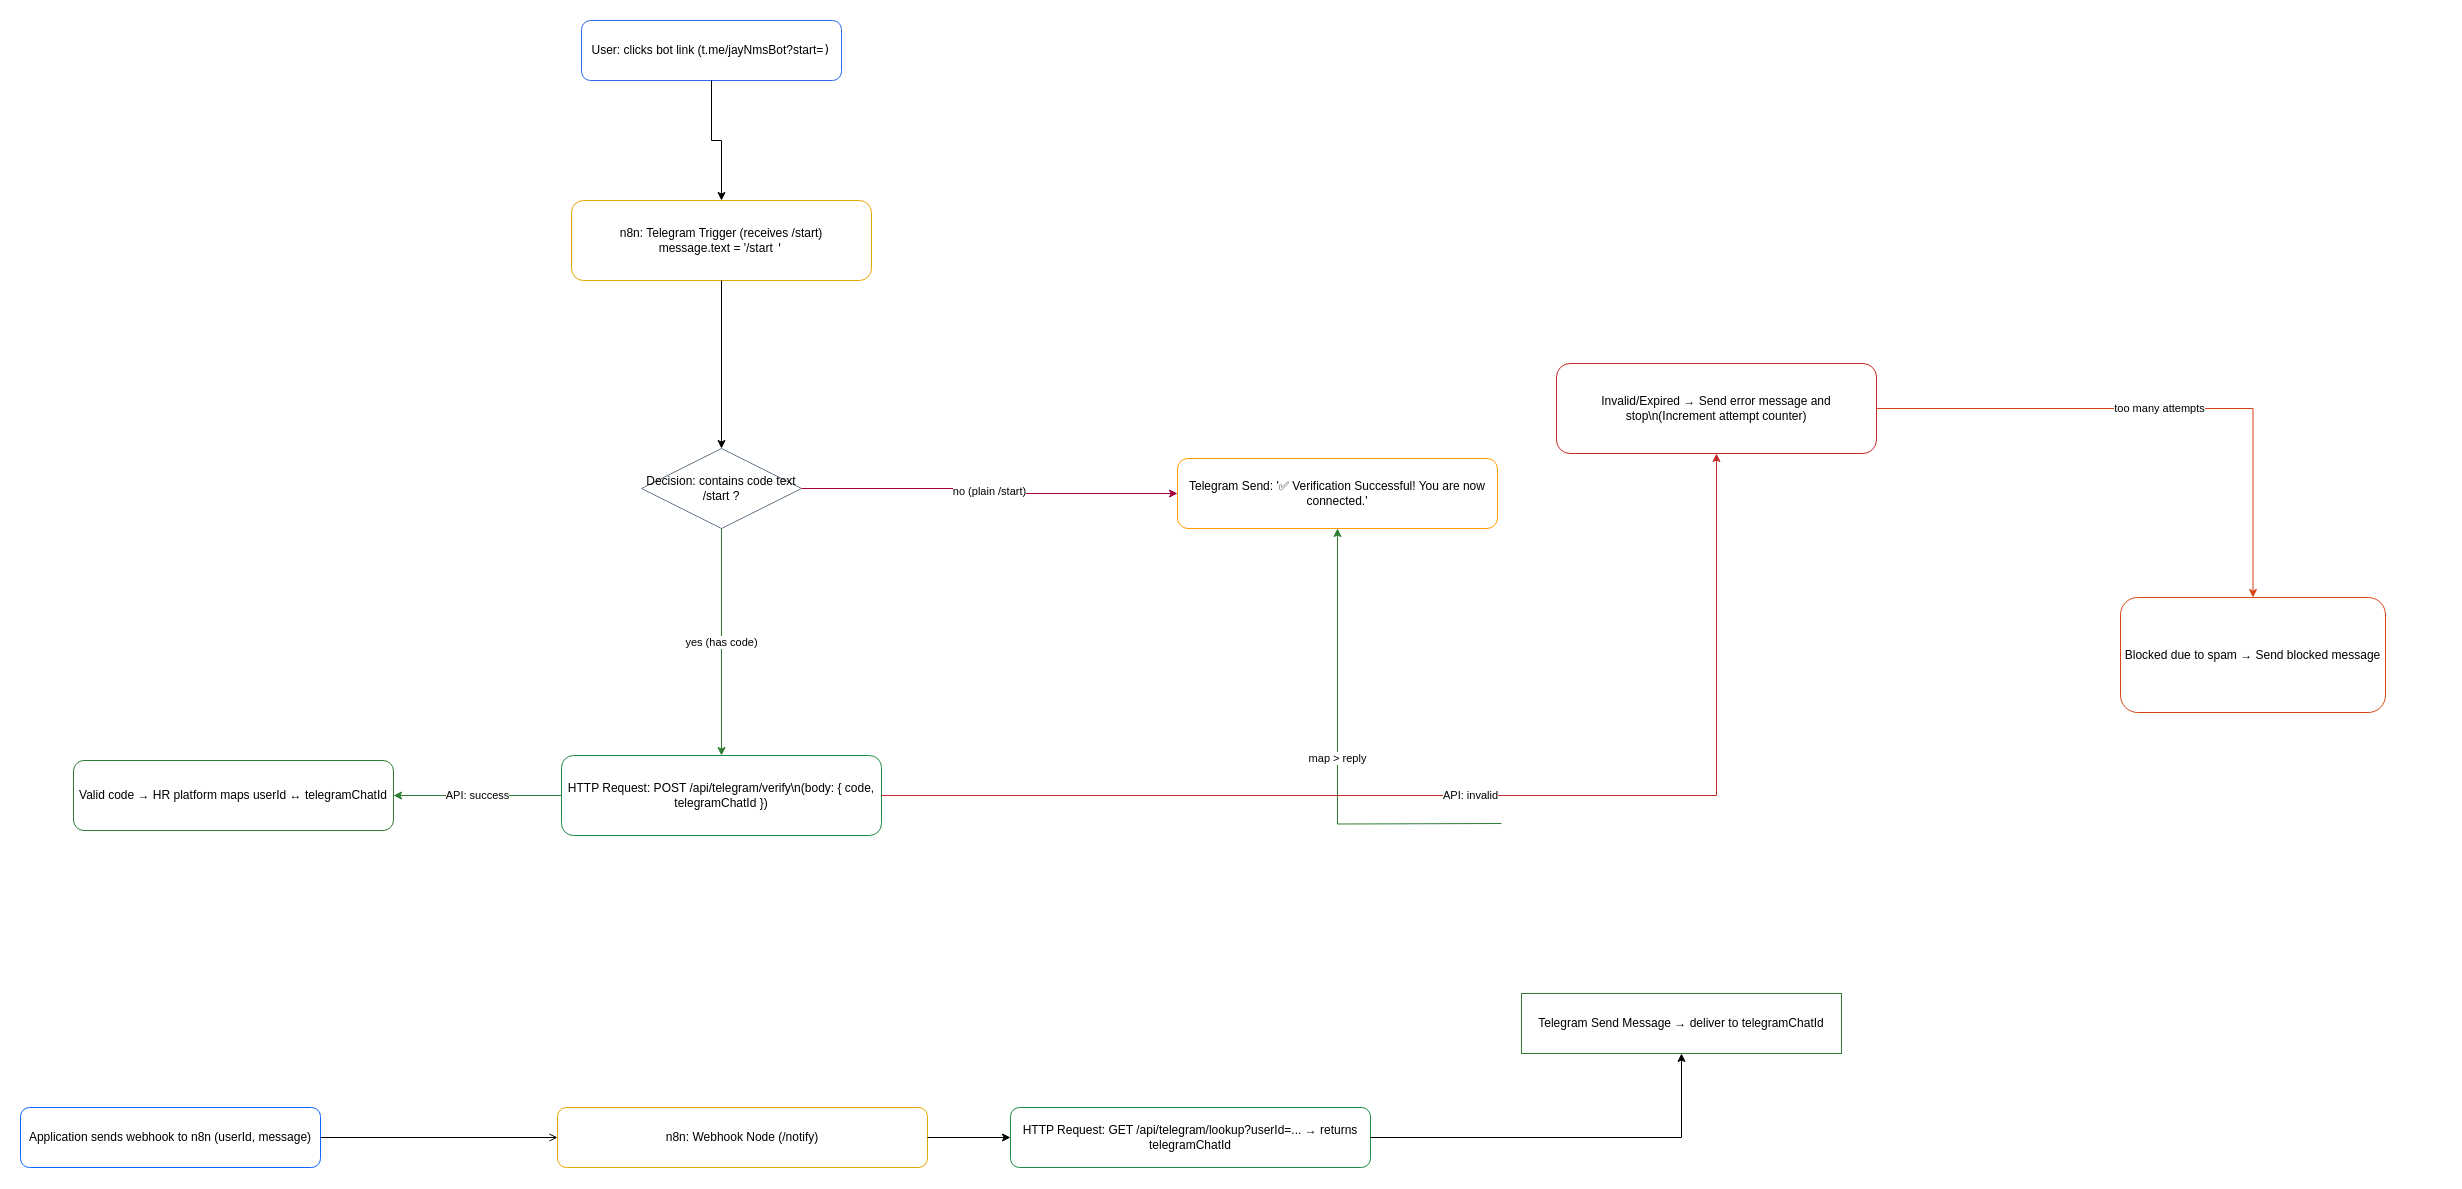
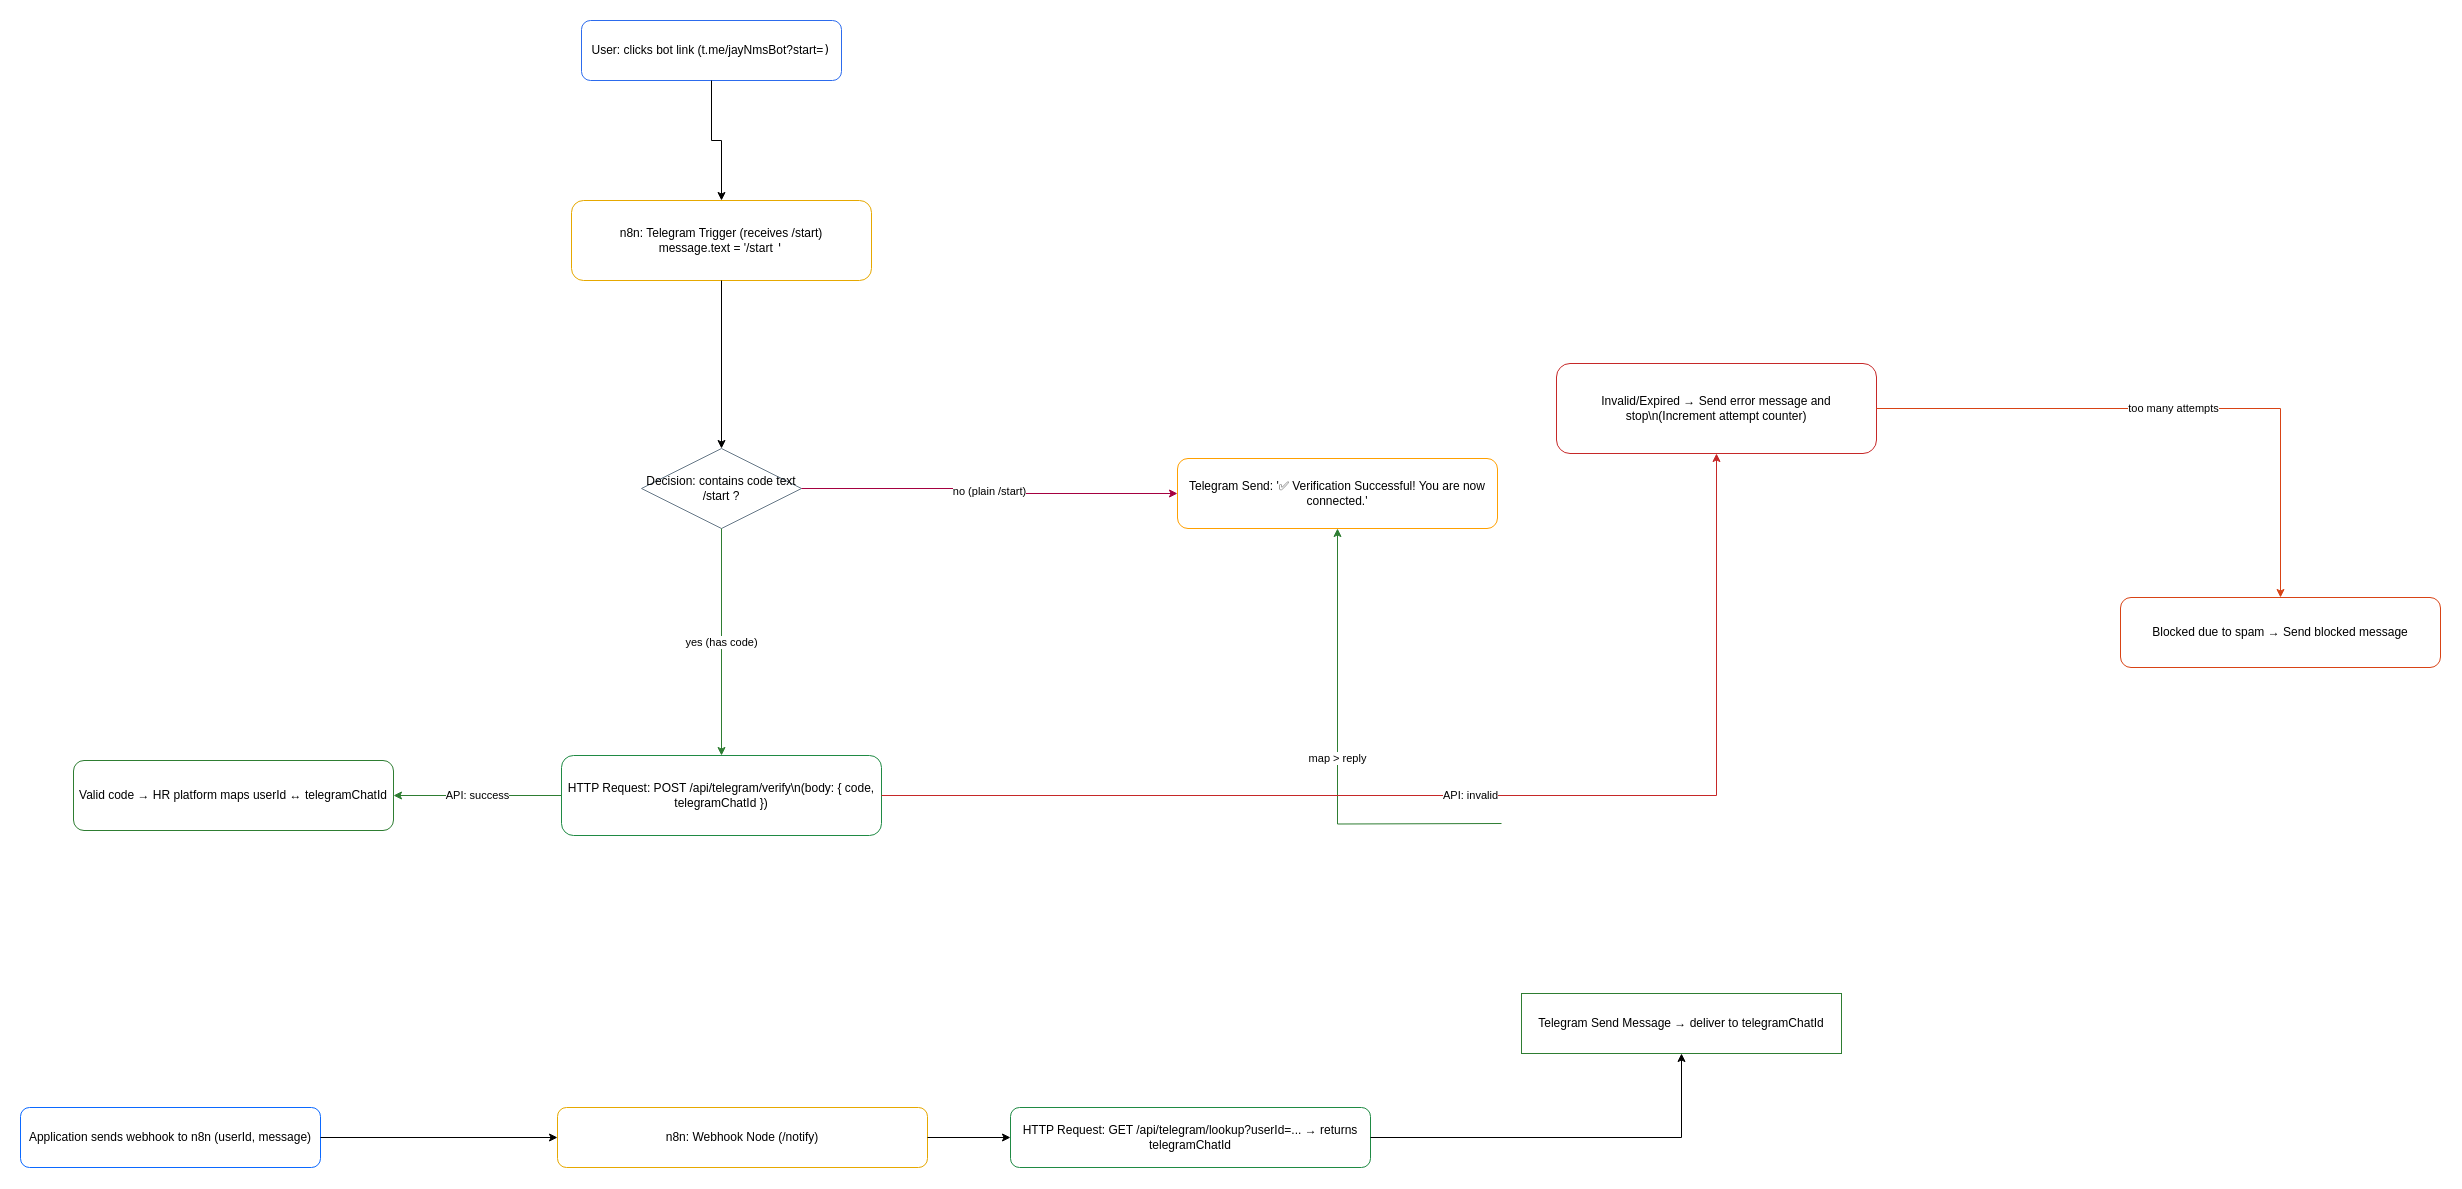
(2253, 655) -> (2281, 633)
(550, 1138) -> (549, 1138)
